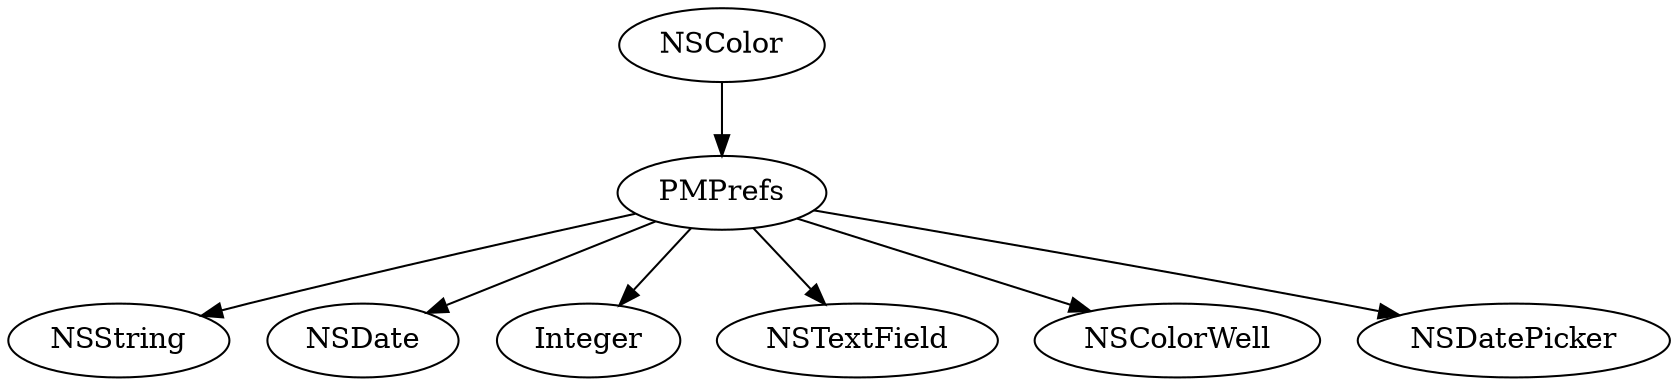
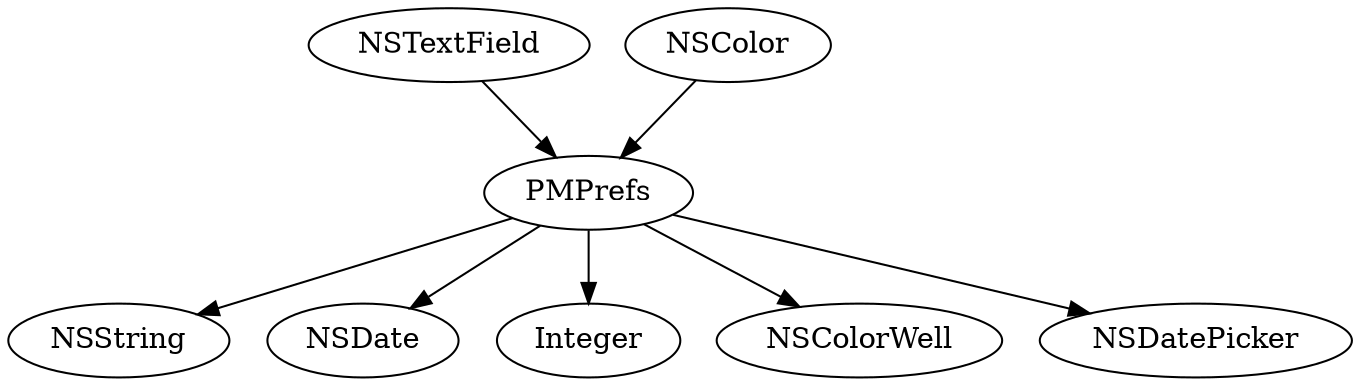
(782, 259) -> (512, 111)
